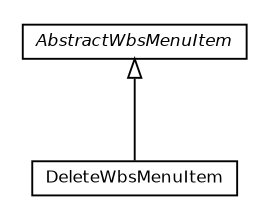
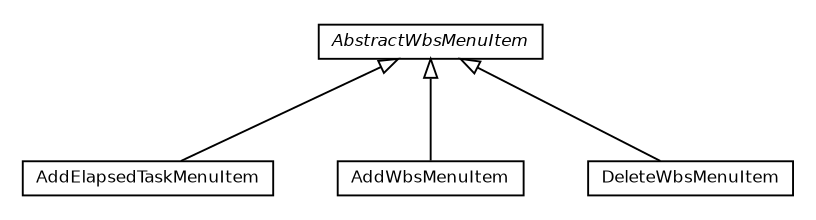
none -> (148, 178)
none -> (431, 178)
